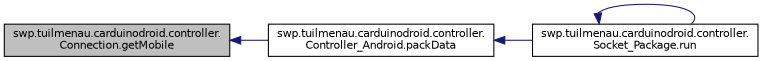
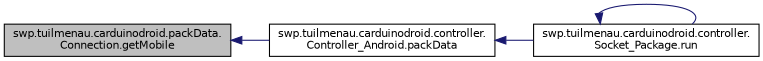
(117, 40) -> (118, 40)
